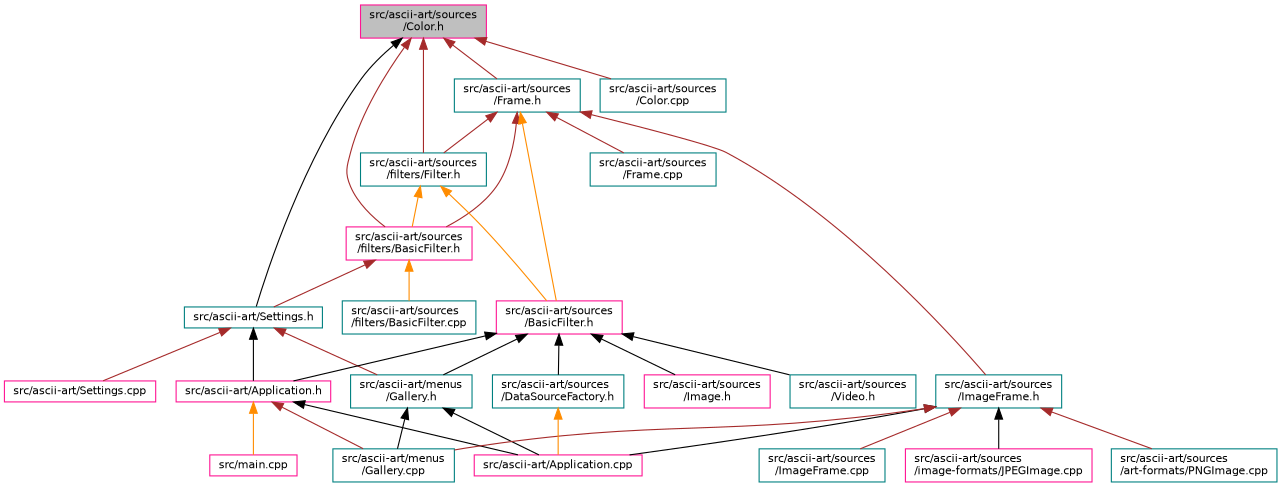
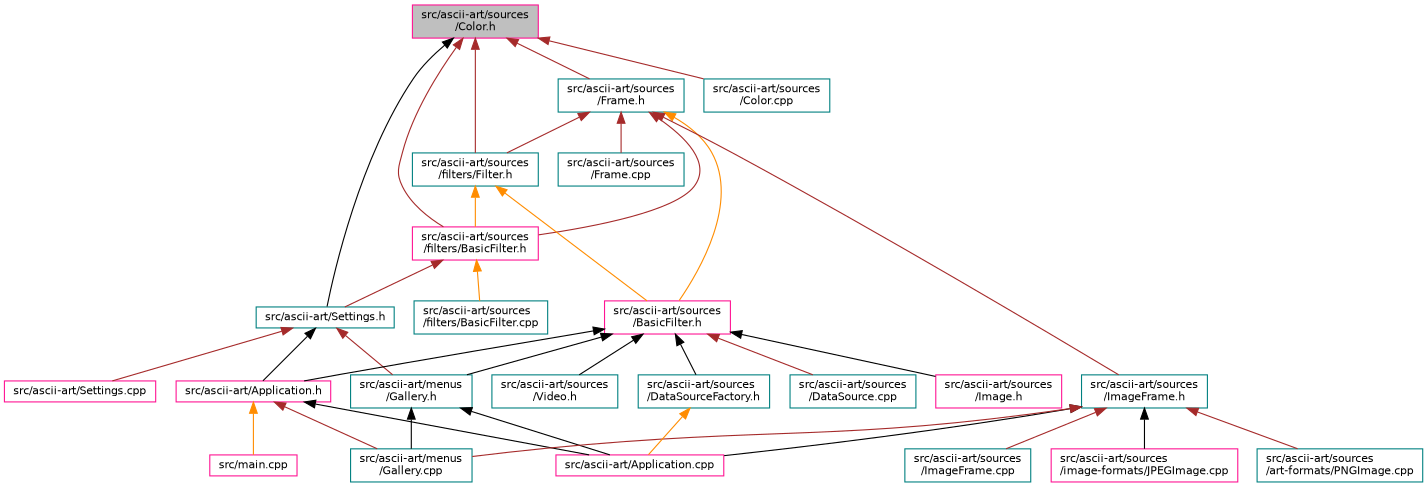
none -> (853, 391)
